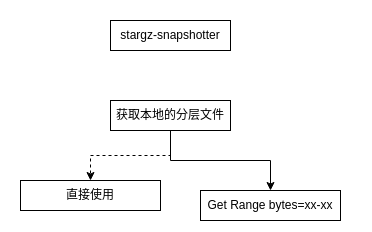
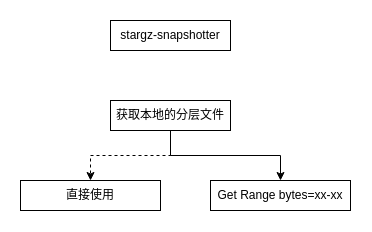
(271, 206) -> (281, 196)
